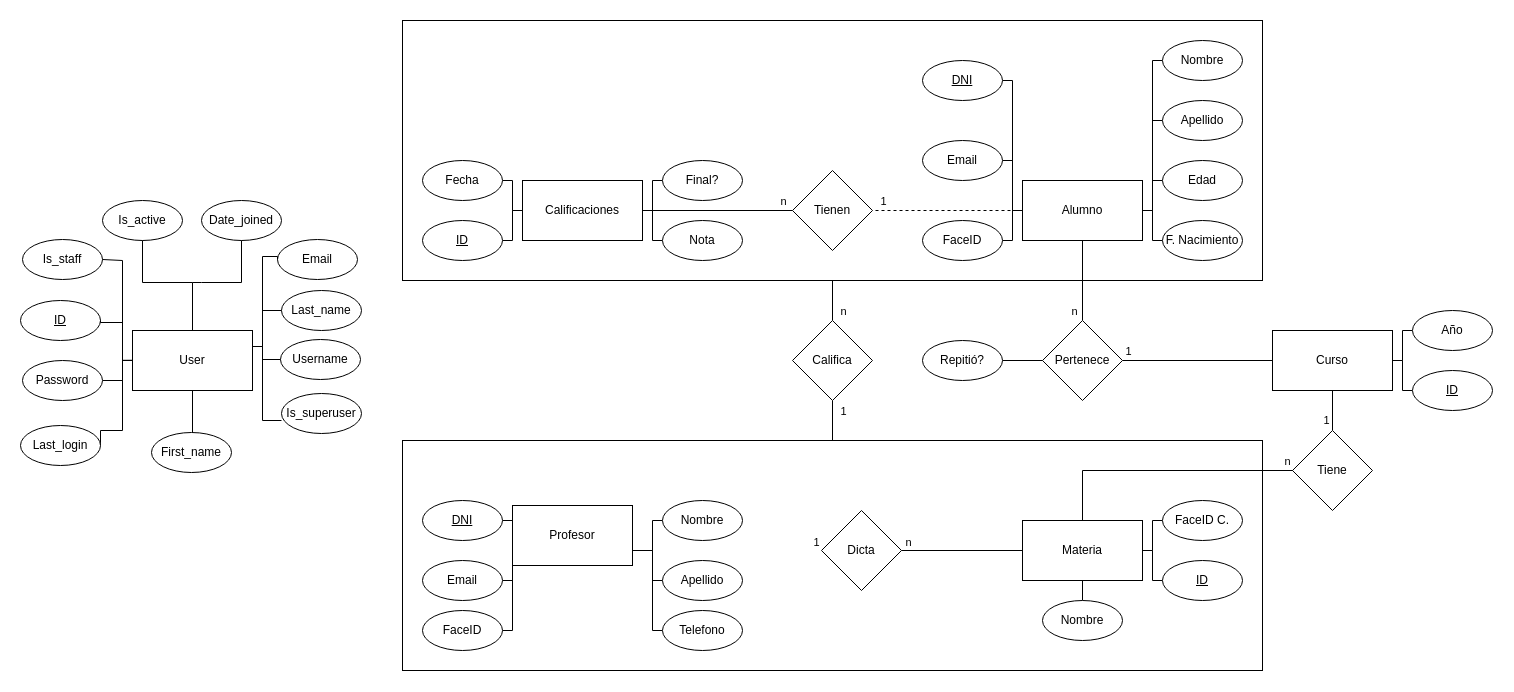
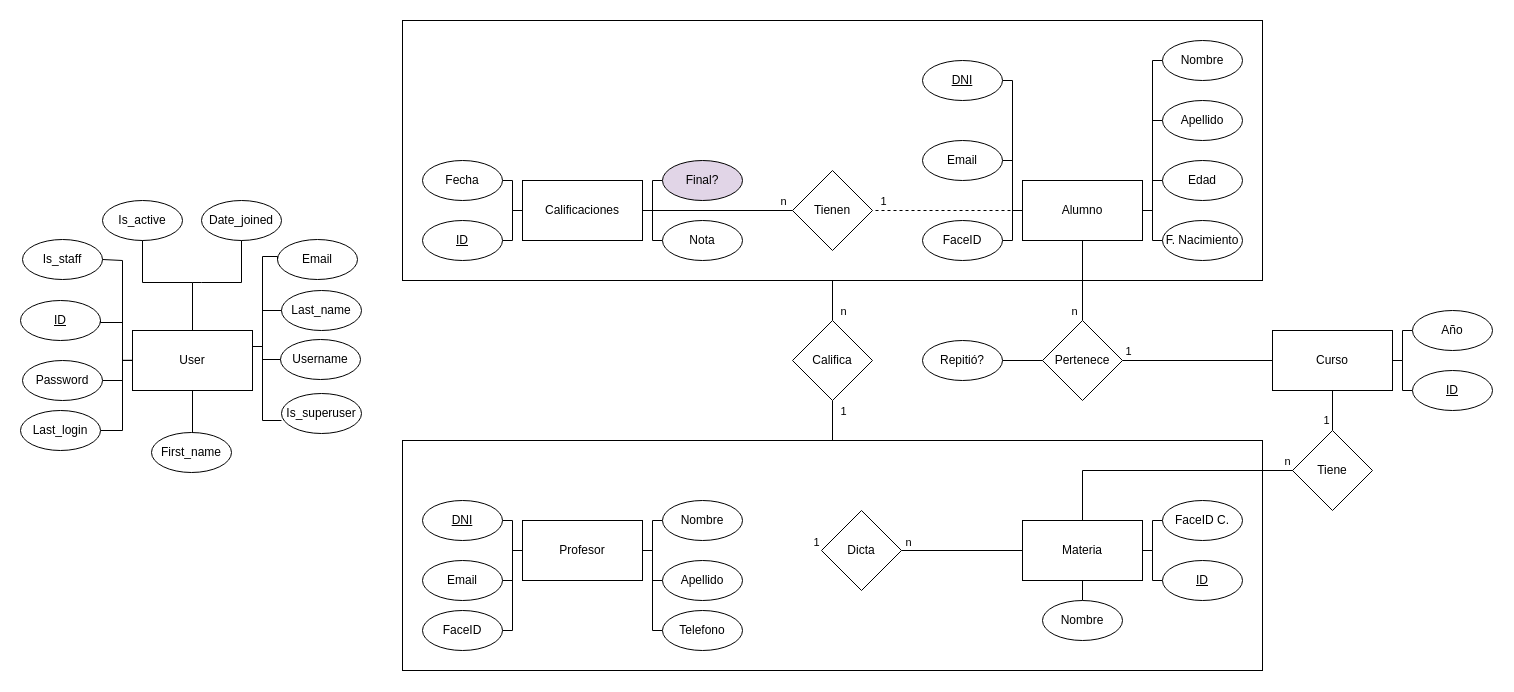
(703, 181) -> (703, 181)
(61, 446) -> (61, 431)
(573, 536) -> (583, 551)
